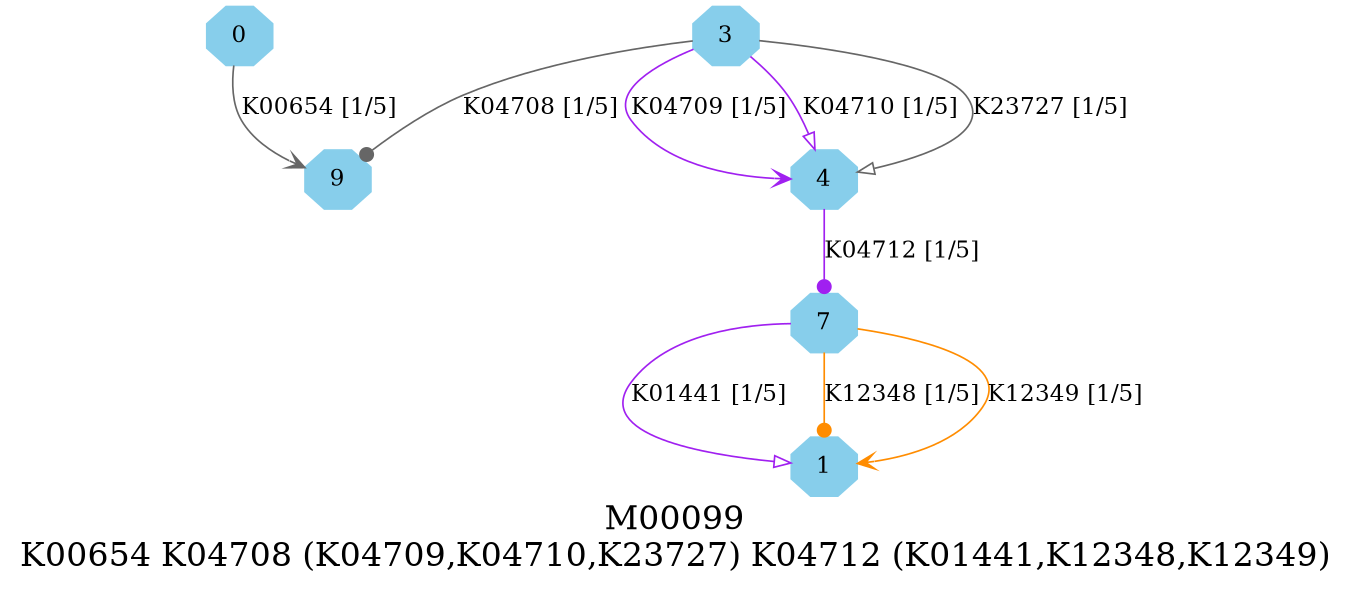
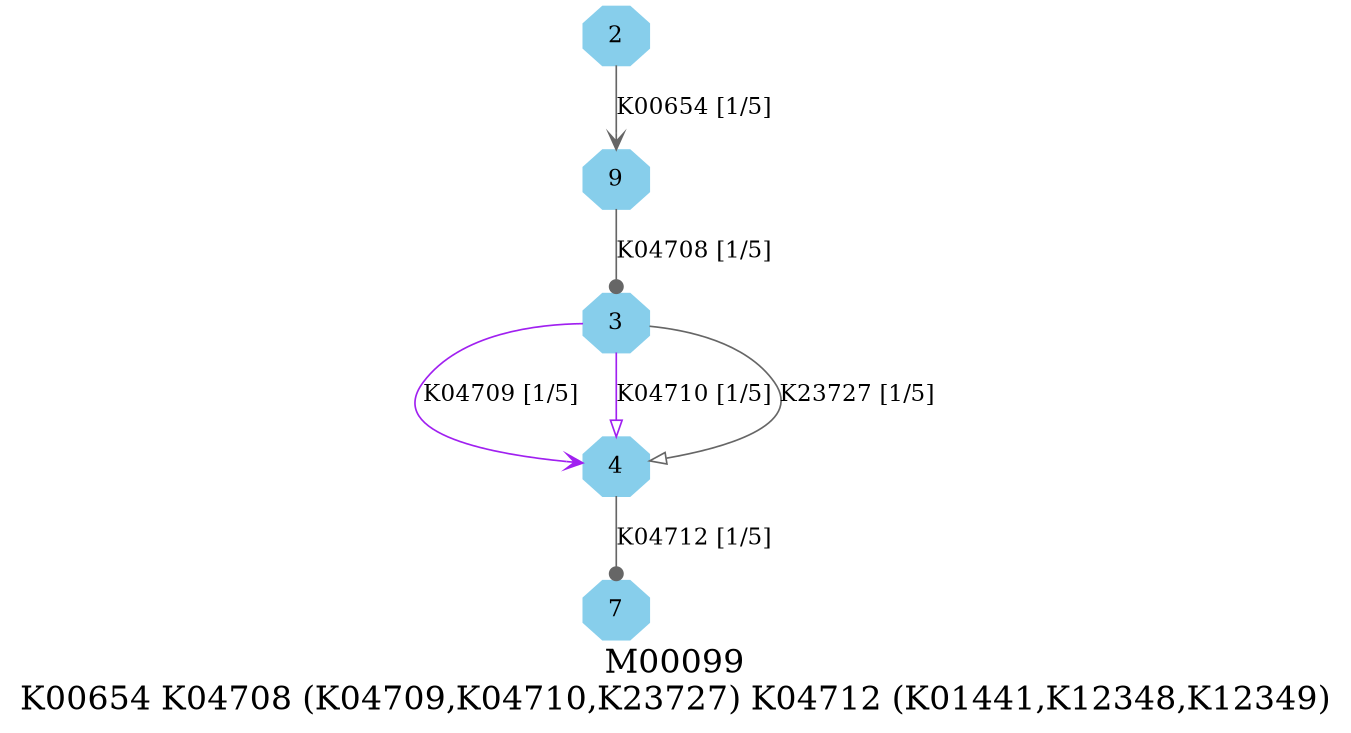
(240, 36) -> (616, 36)
(525, 74) -> (616, 244)
(824, 244) -> (616, 531)
(824, 467) -> none
